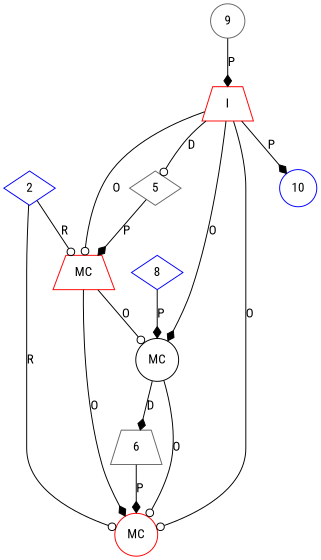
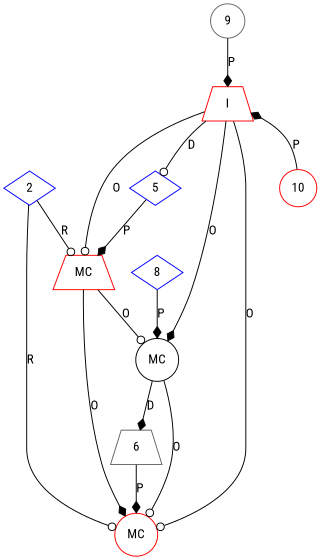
(260, 143) -> (286, 139)
(155, 188) -> (155, 188)
(298, 188) -> (298, 188)
